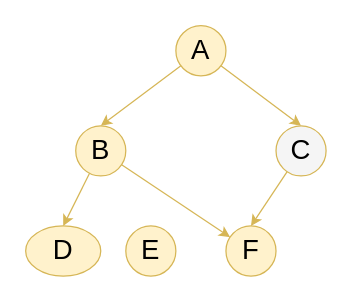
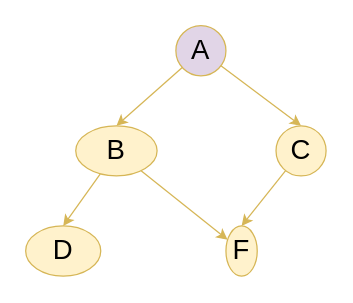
(201, 51) -> (201, 51)
(101, 151) -> (116, 151)
(301, 151) -> (301, 151)
(151, 251) -> none
(251, 251) -> (241, 251)
